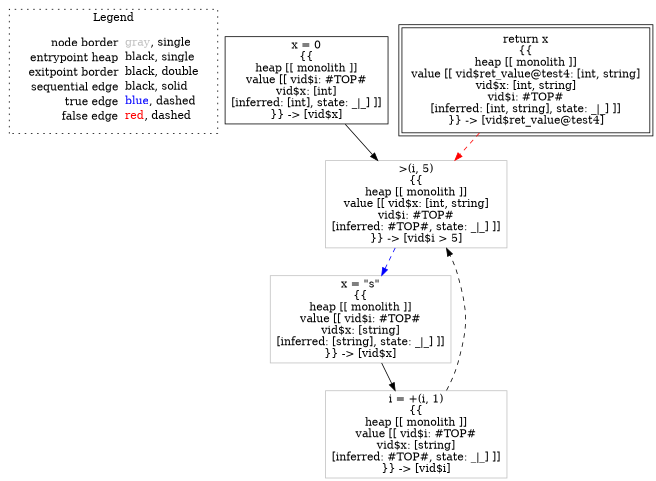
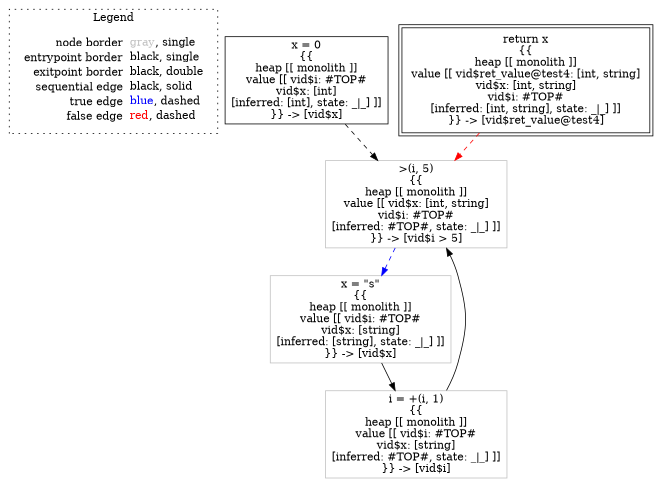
(76, 58) -> (75, 58)
(359, 139) -> (359, 139)
(465, 323) -> (465, 323)
